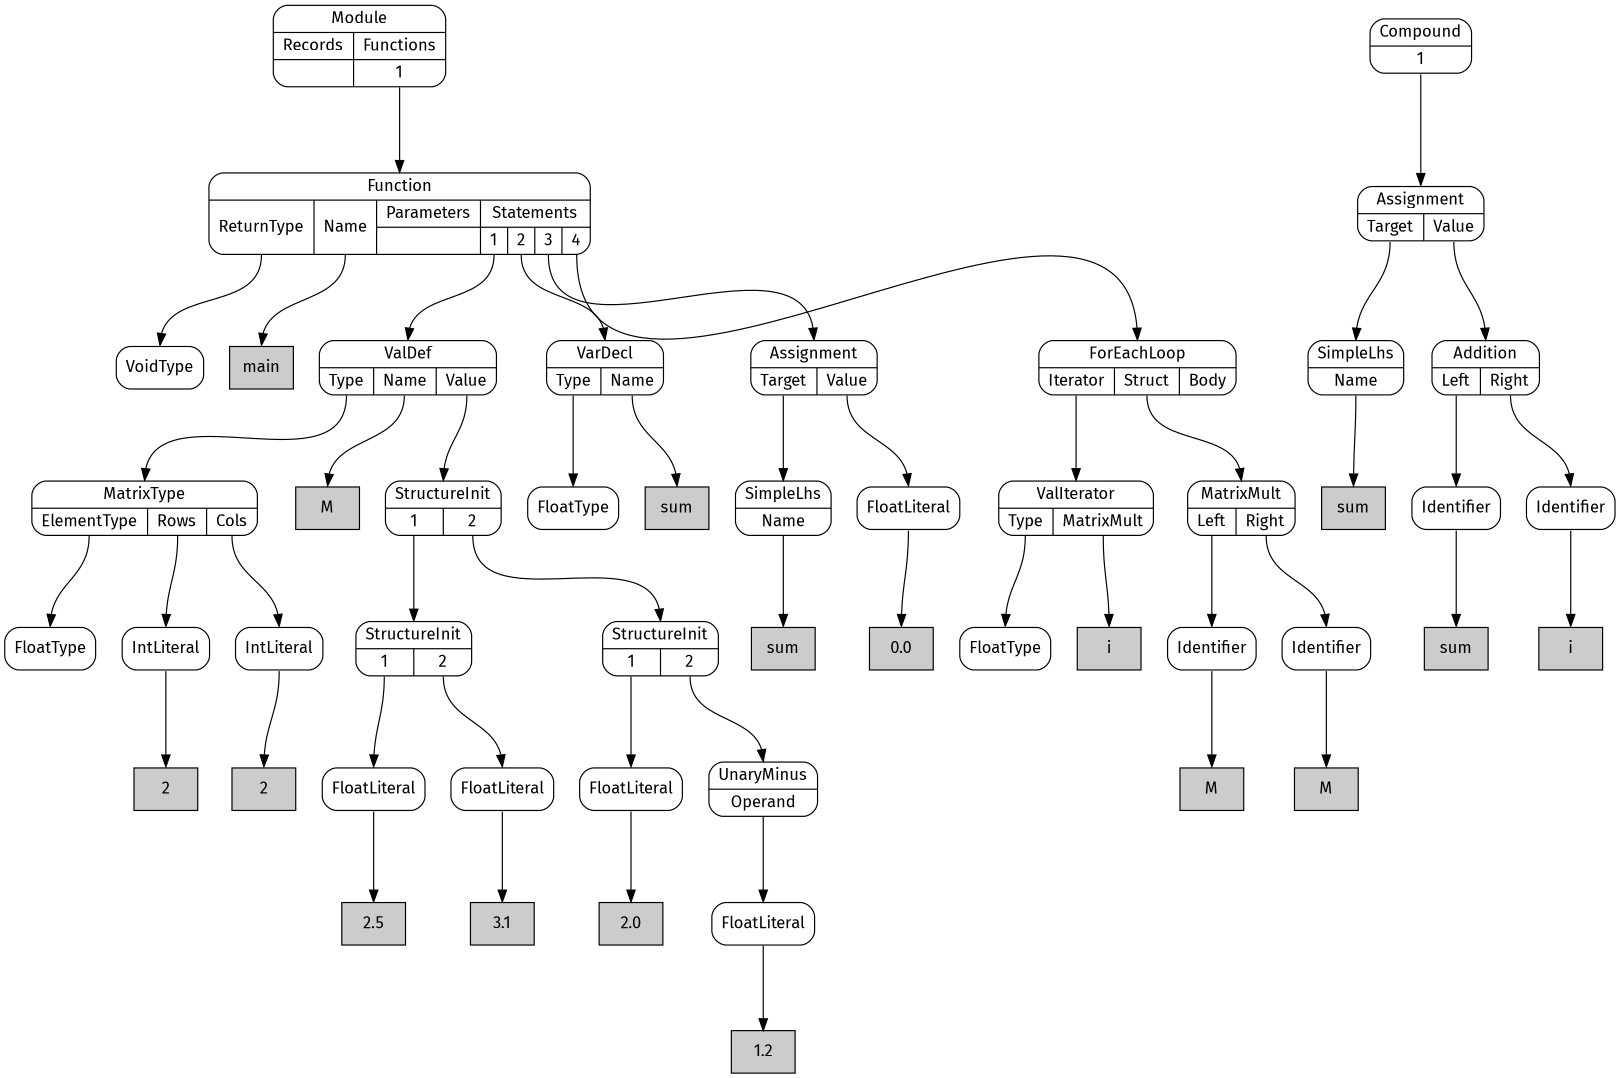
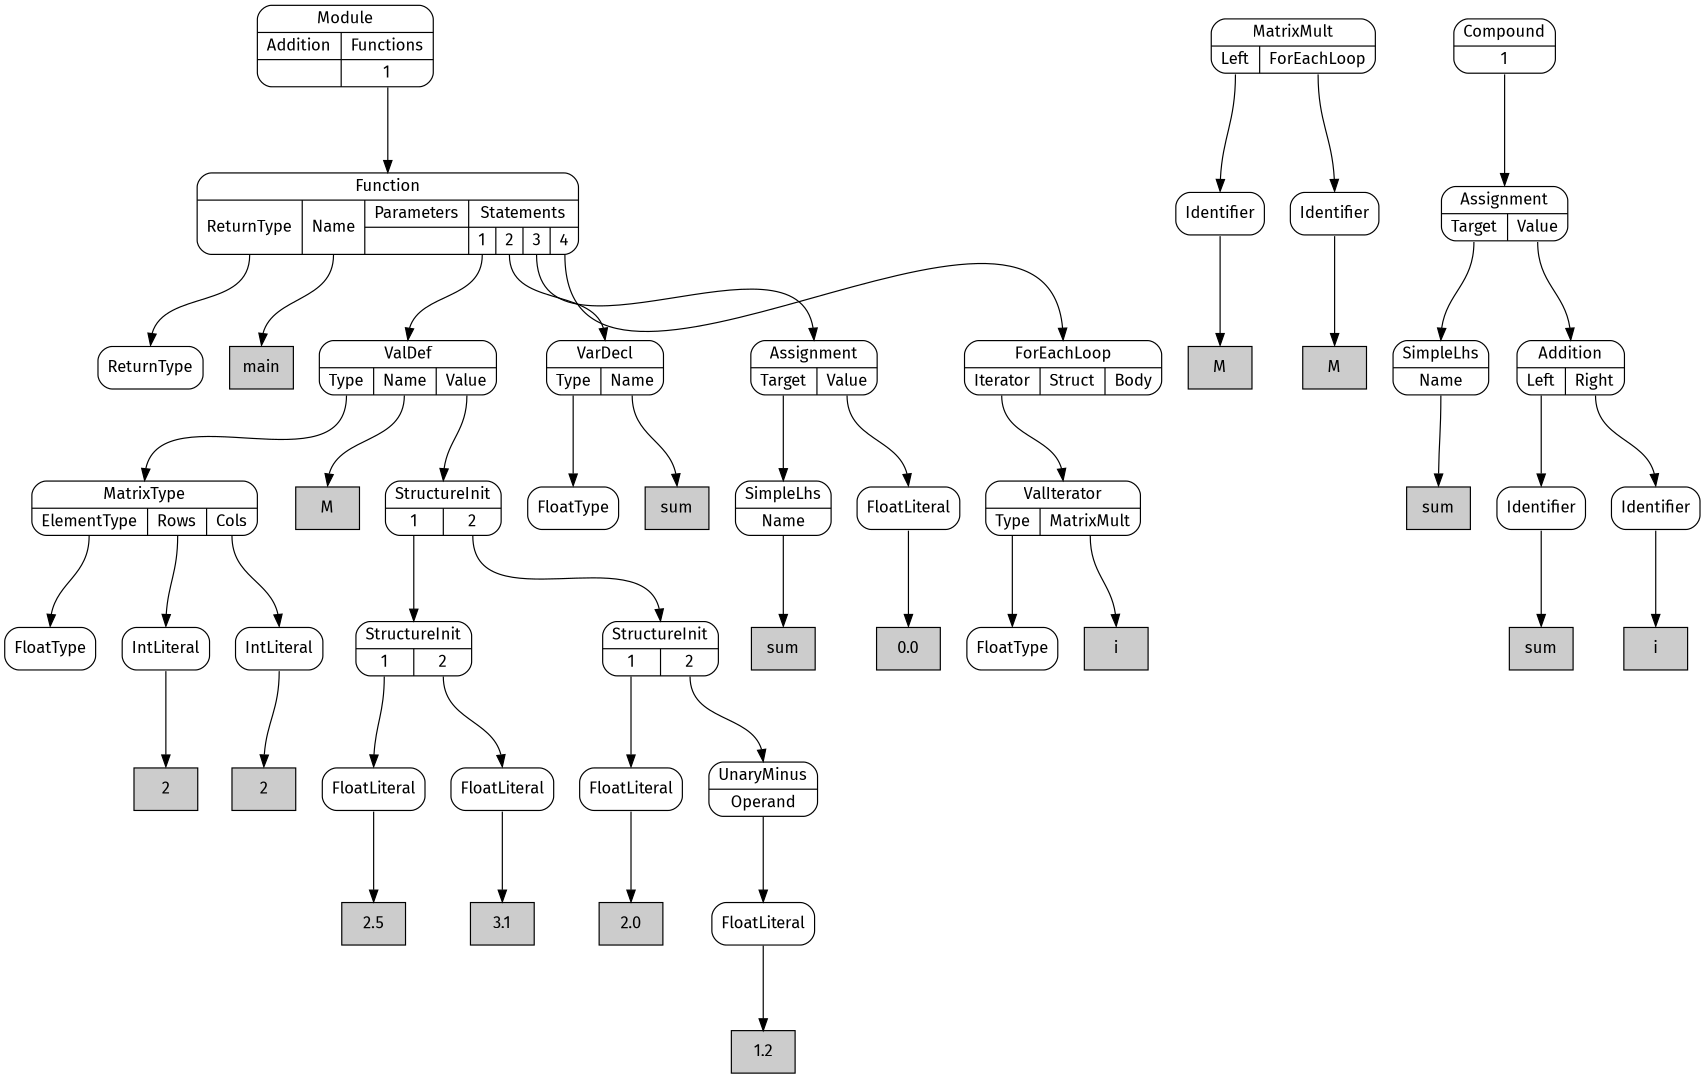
(313, 45) -> (299, 45)
(160, 368) -> (151, 368)
(1188, 436) -> none
(1266, 521) -> (1318, 59)
